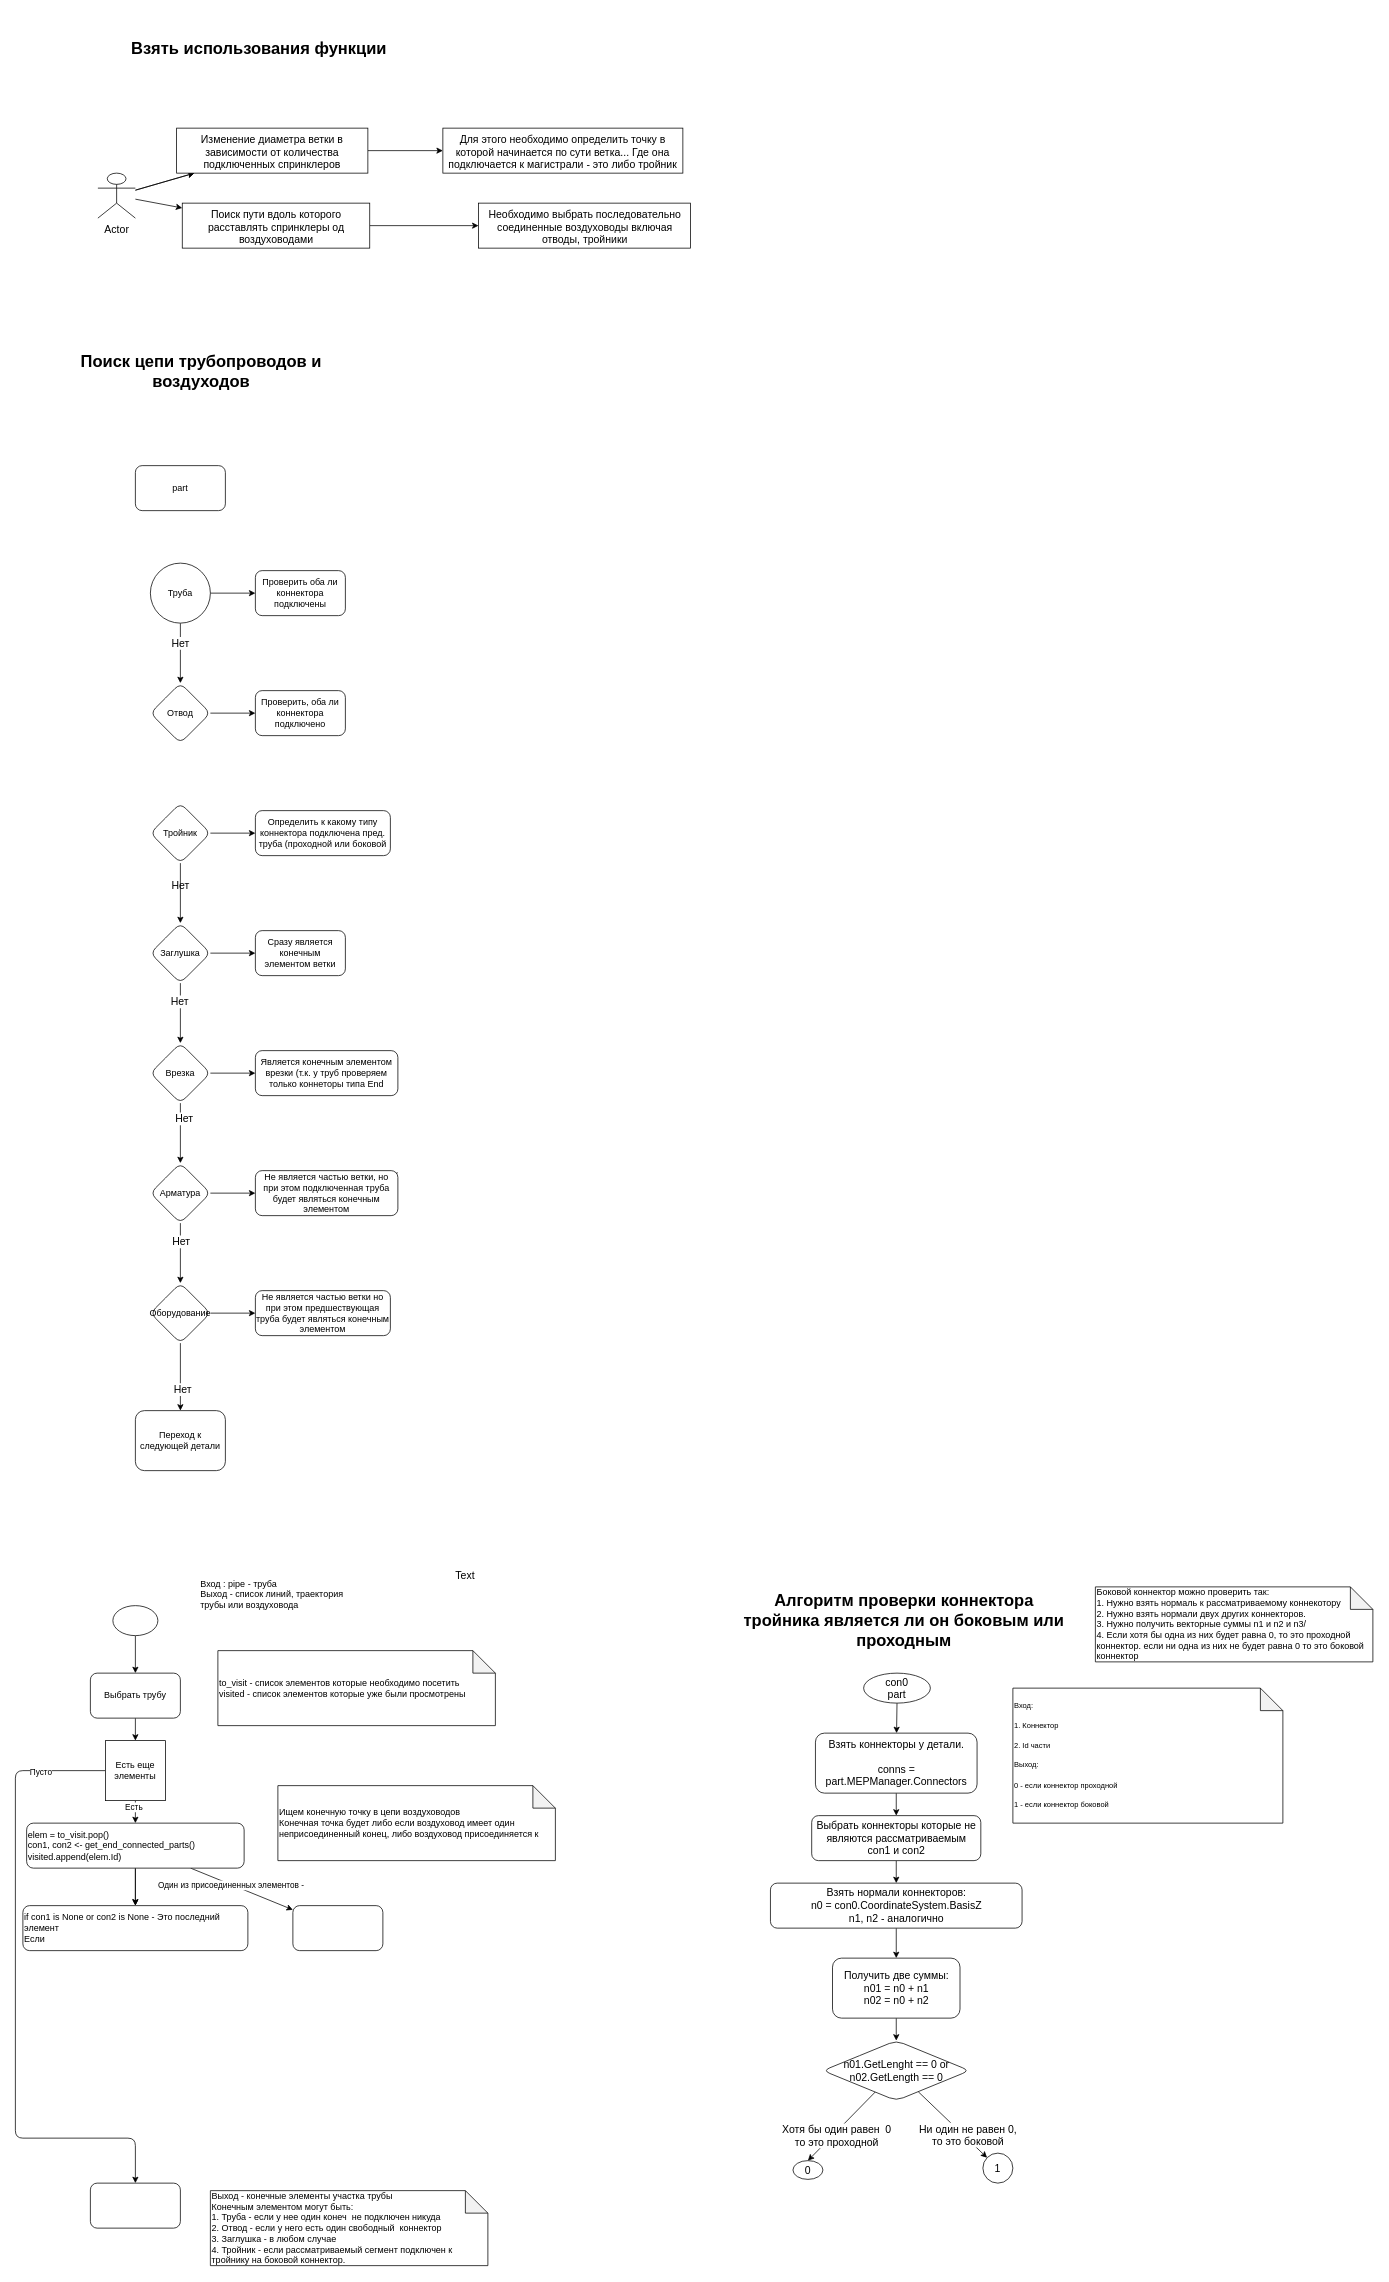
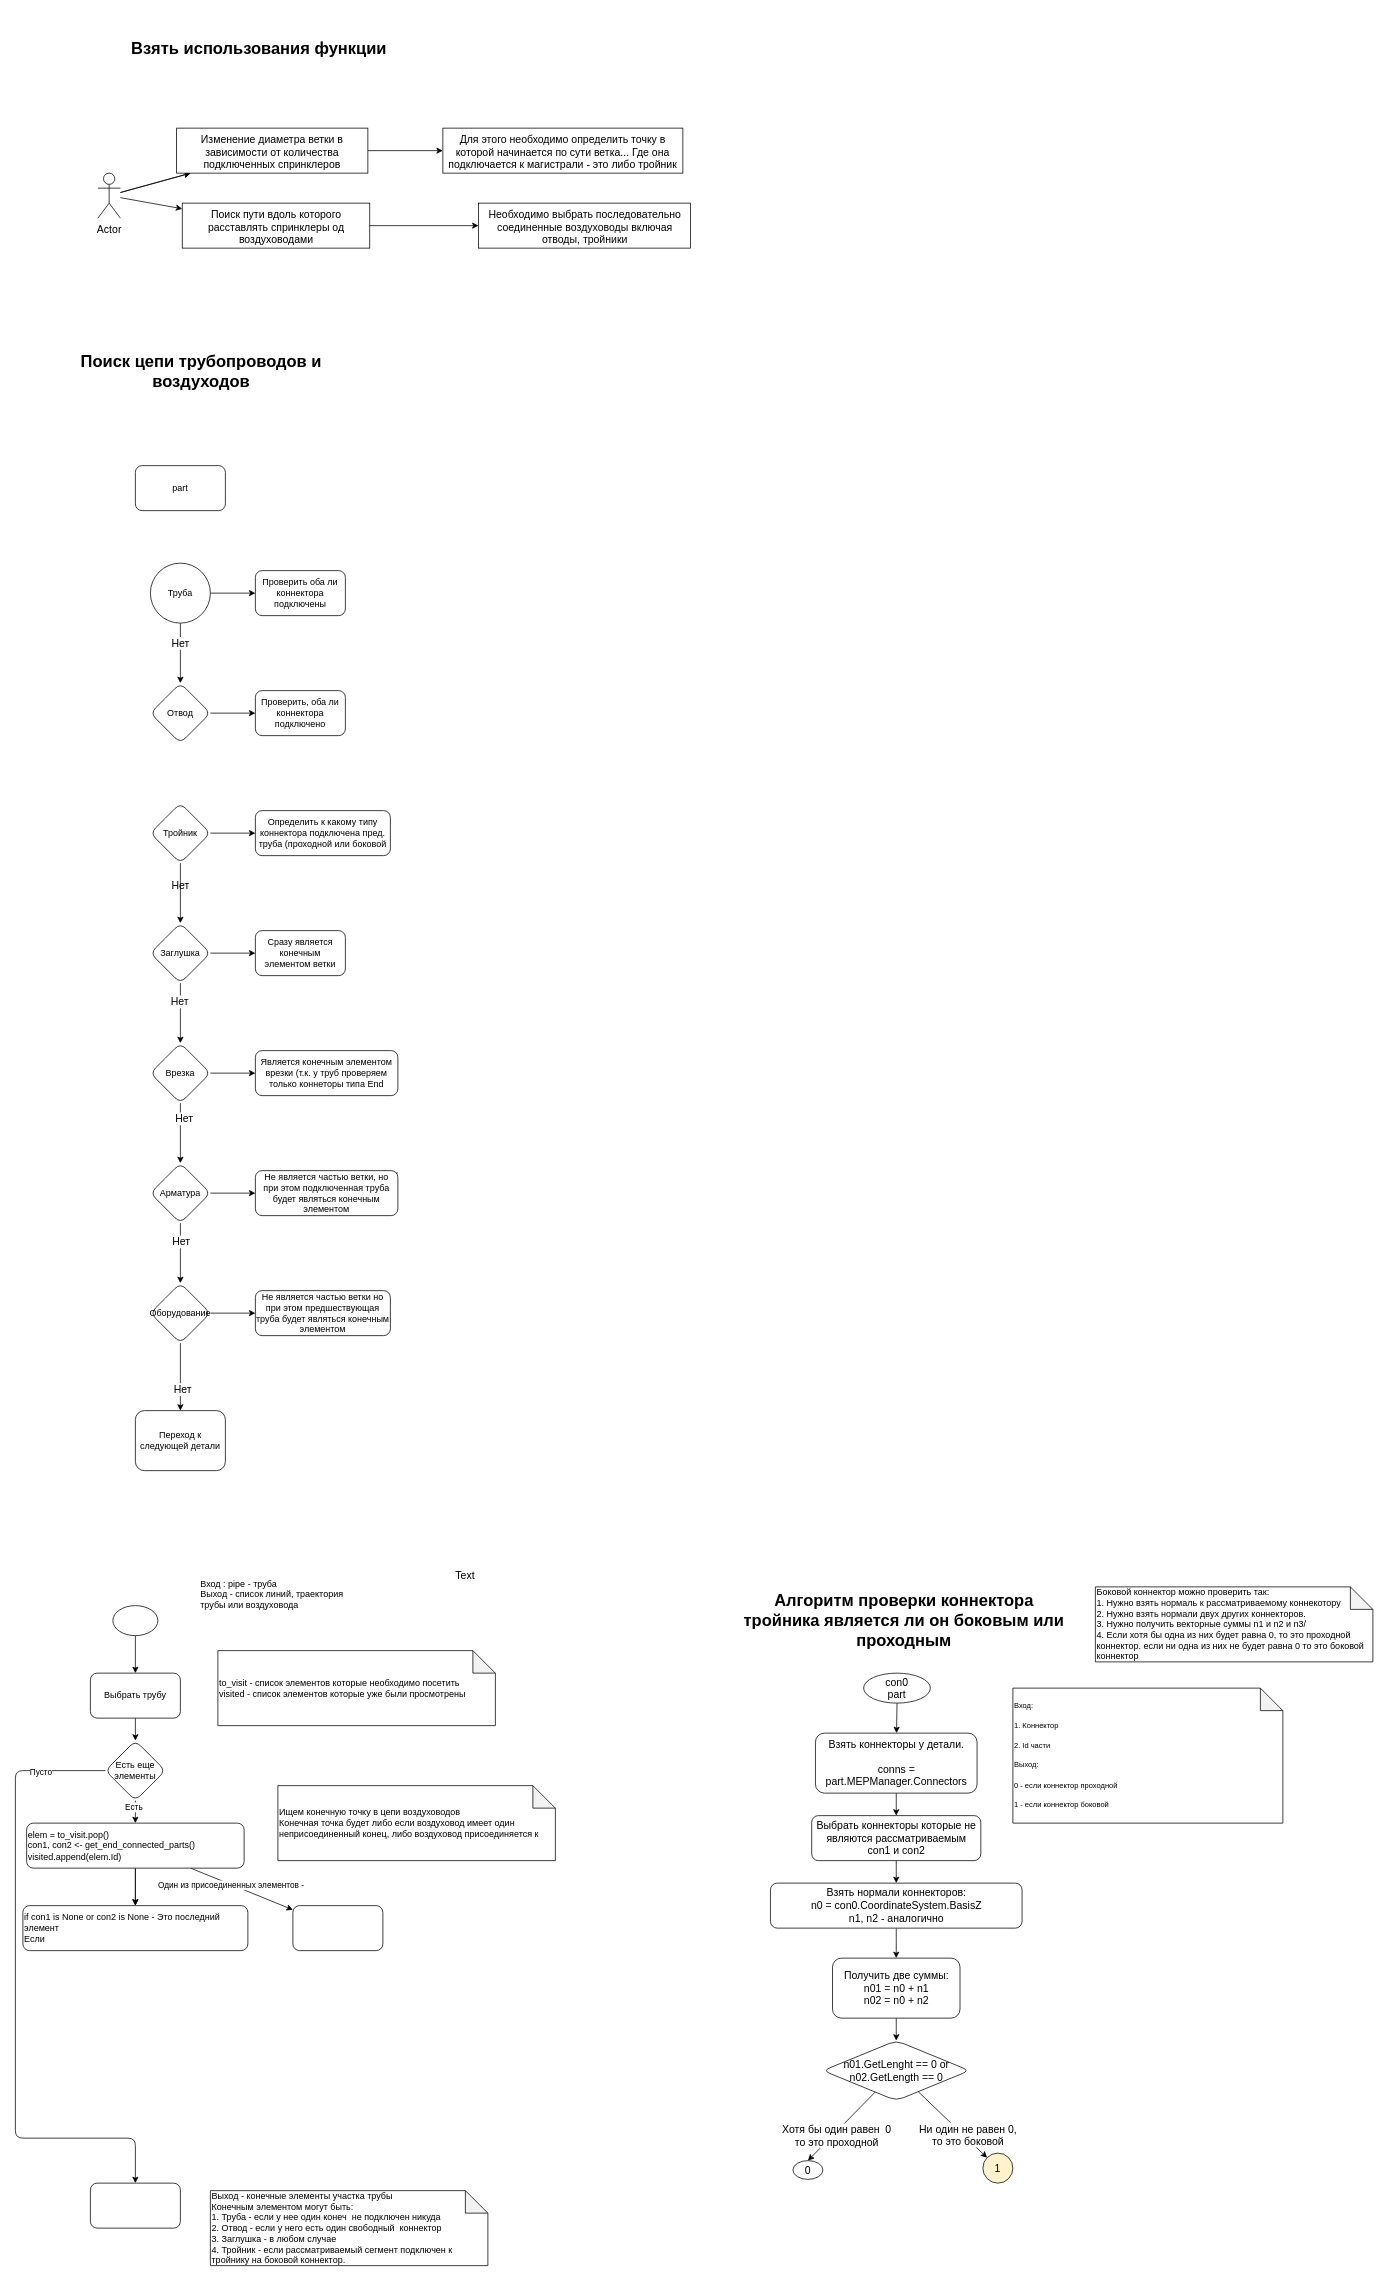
(117, 195) -> (109, 195)
(135, 1770) -> (135, 1770)
(998, 2168) -> (998, 2168)
